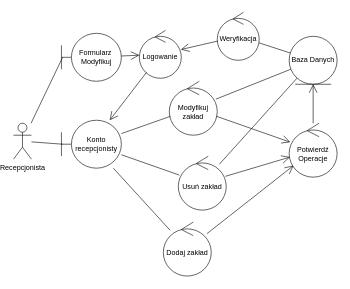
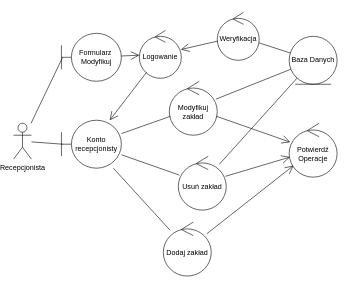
(314, 105) -> none
